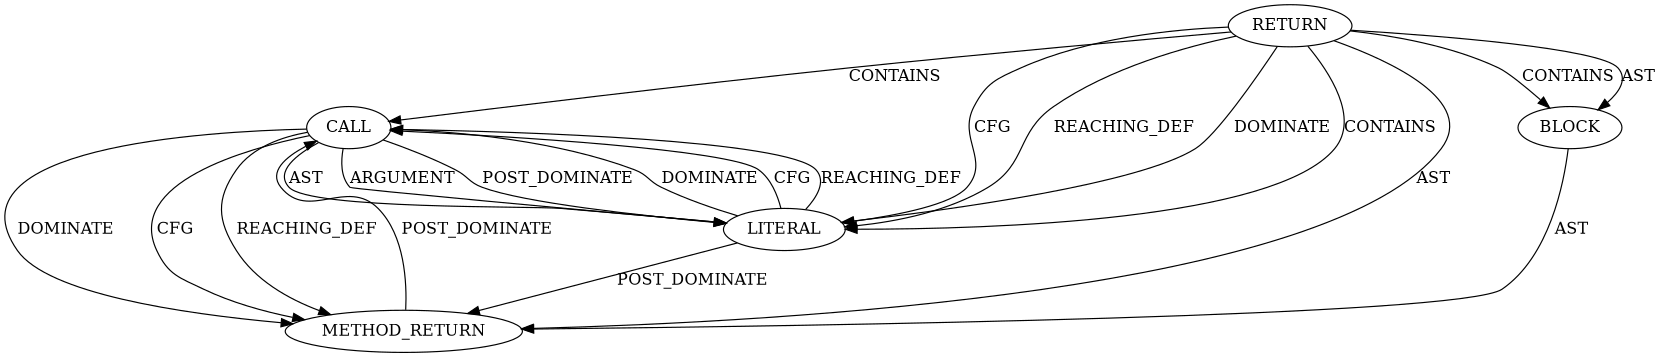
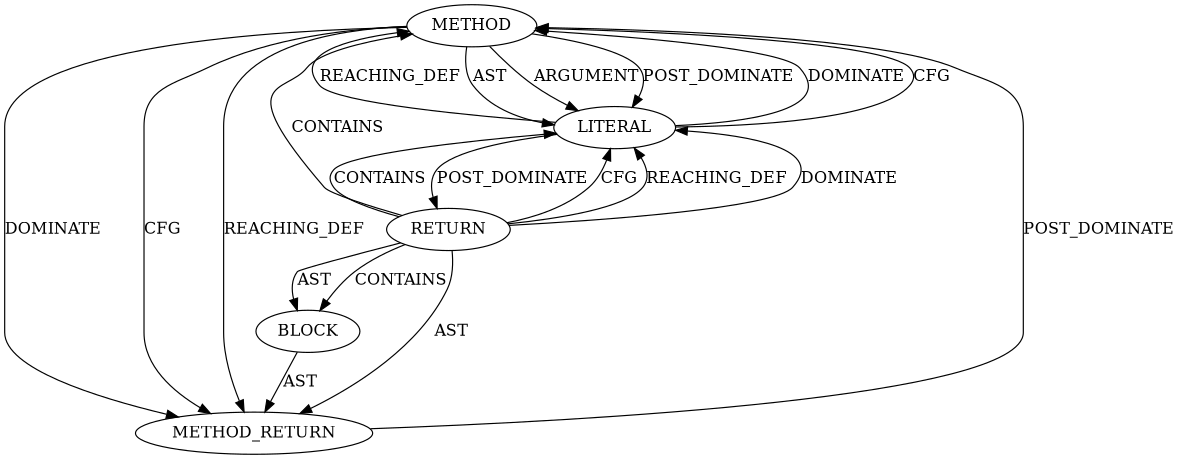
(349, 128) -> (472, 26)
(608, 277) -> (480, 149)
